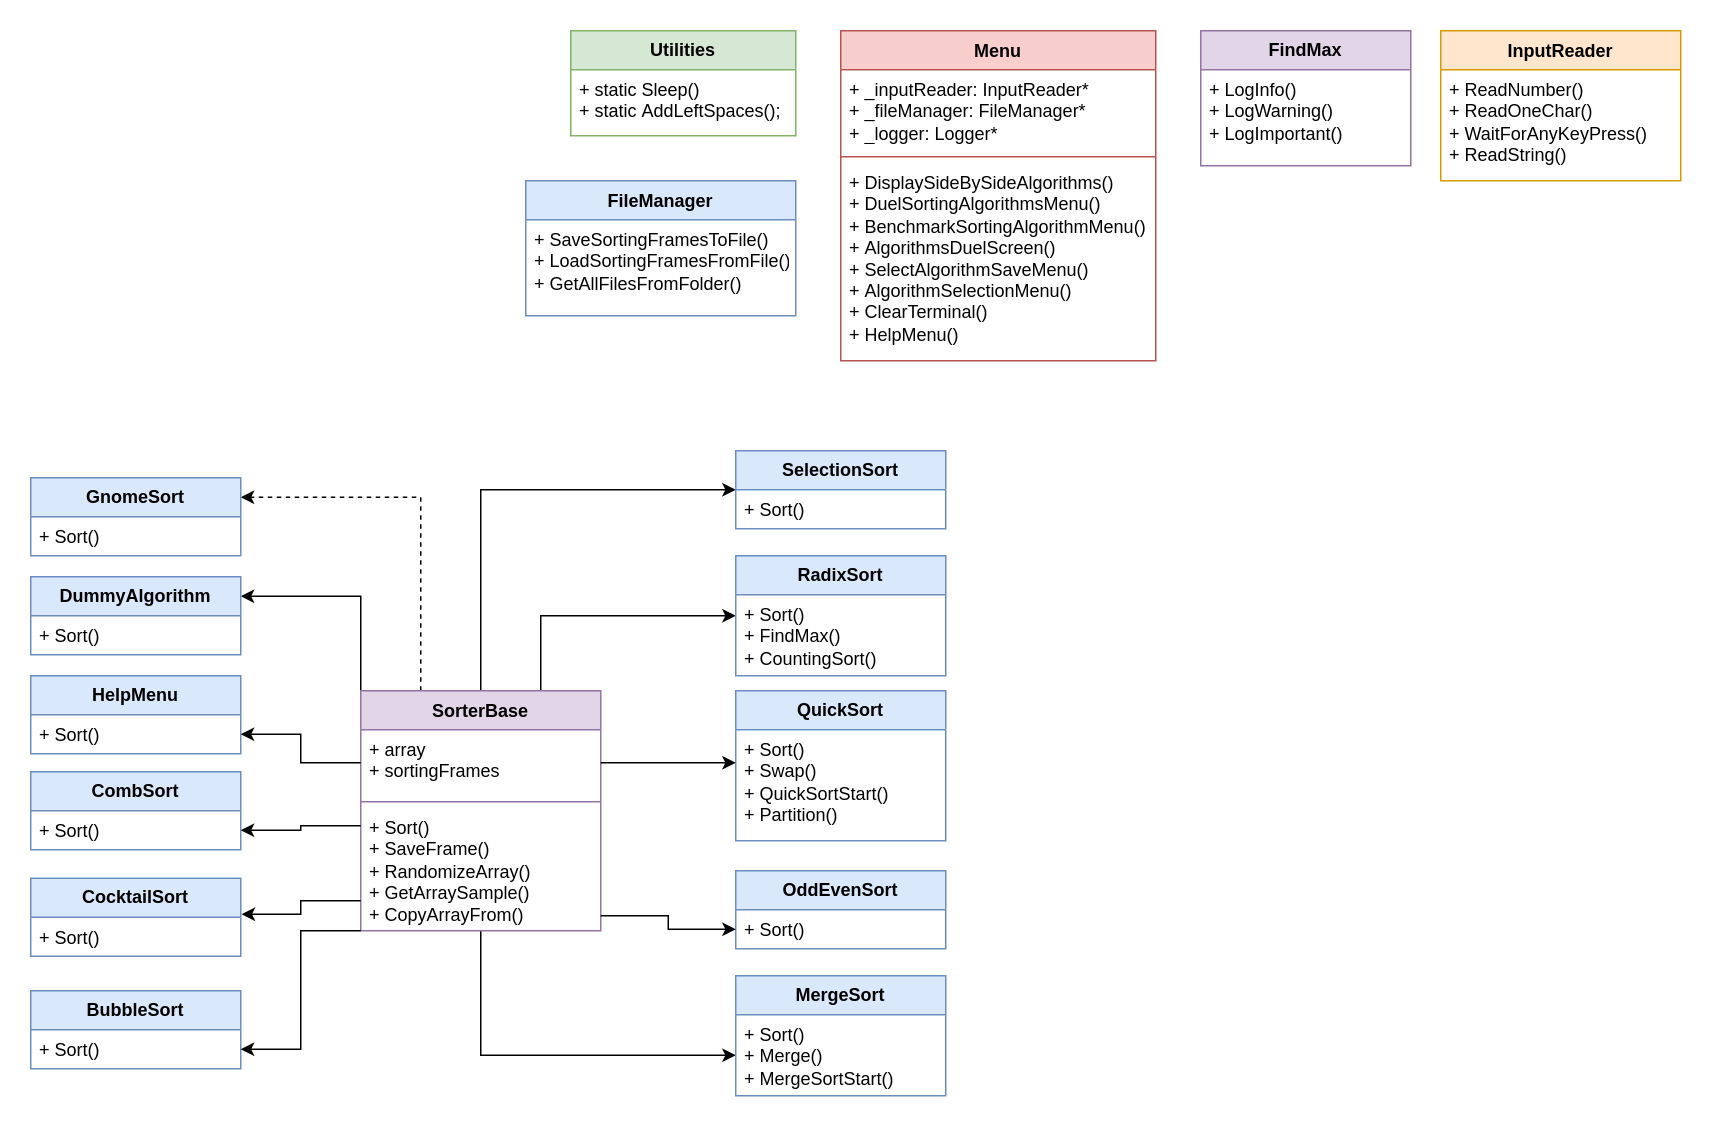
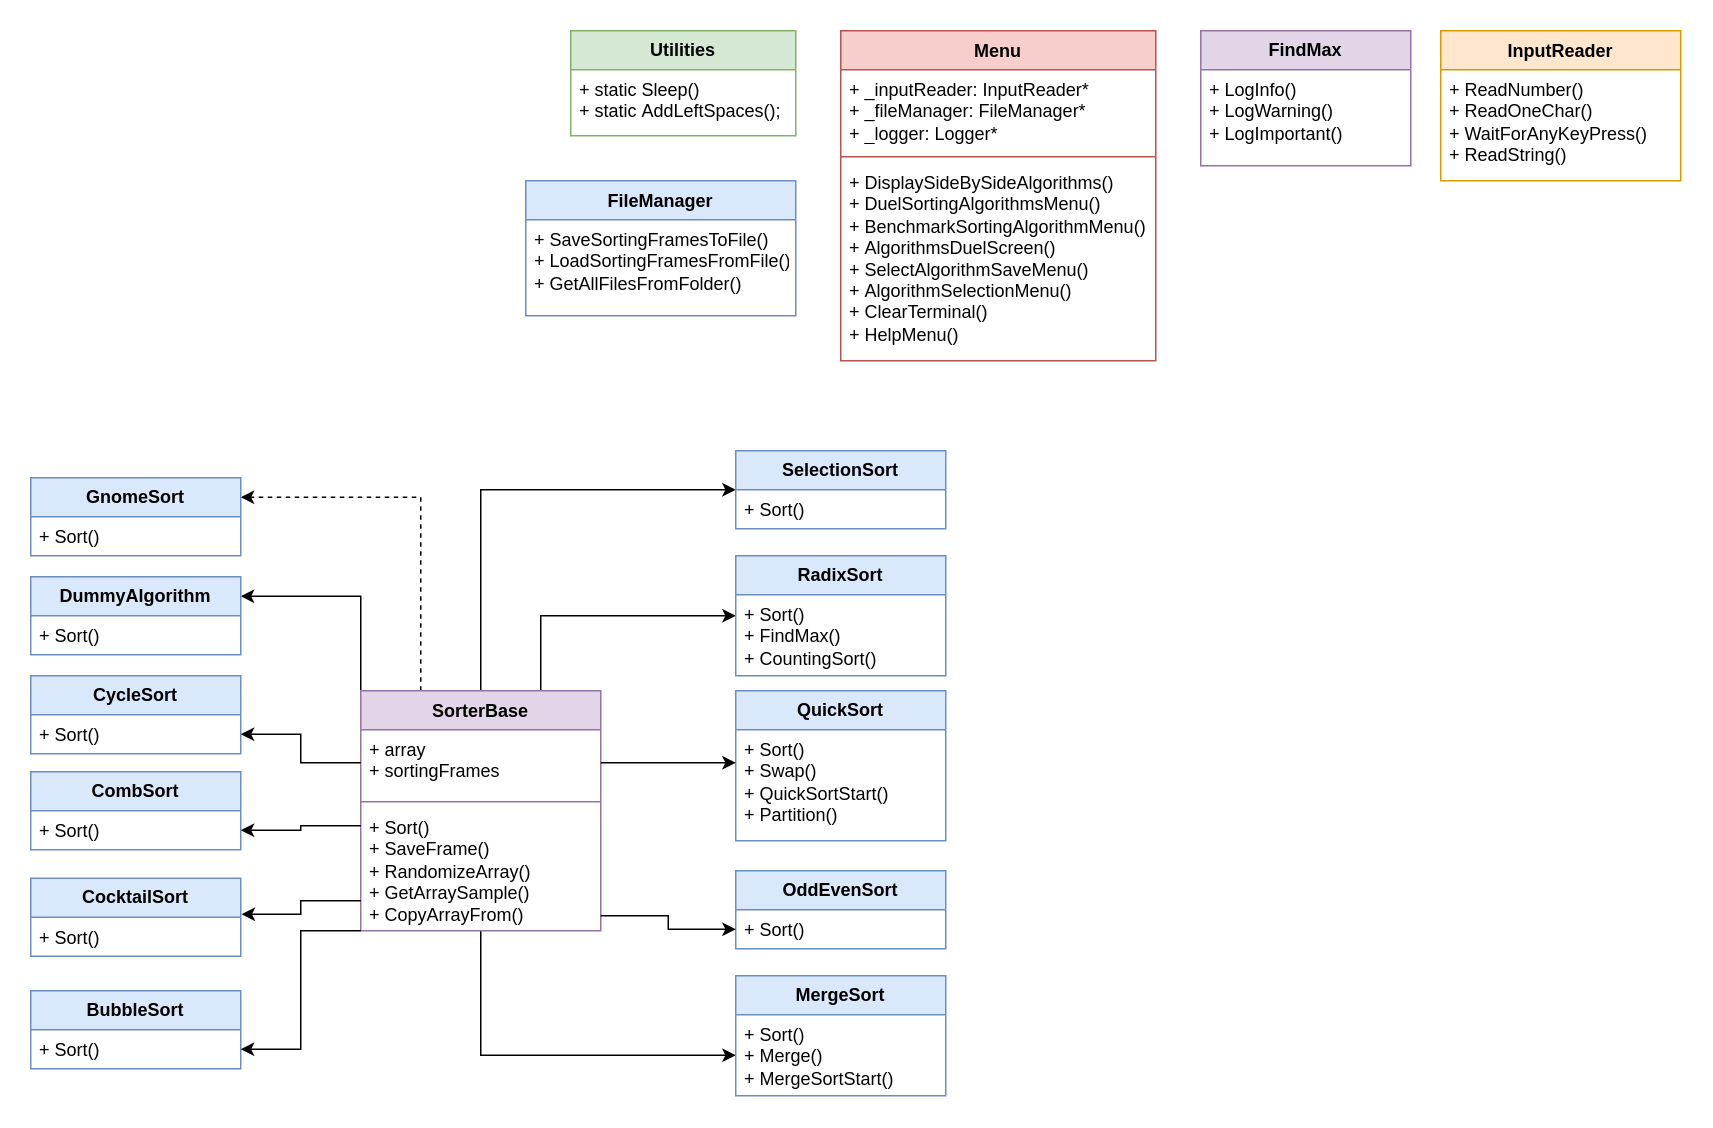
(136, 695) -> (136, 695)
